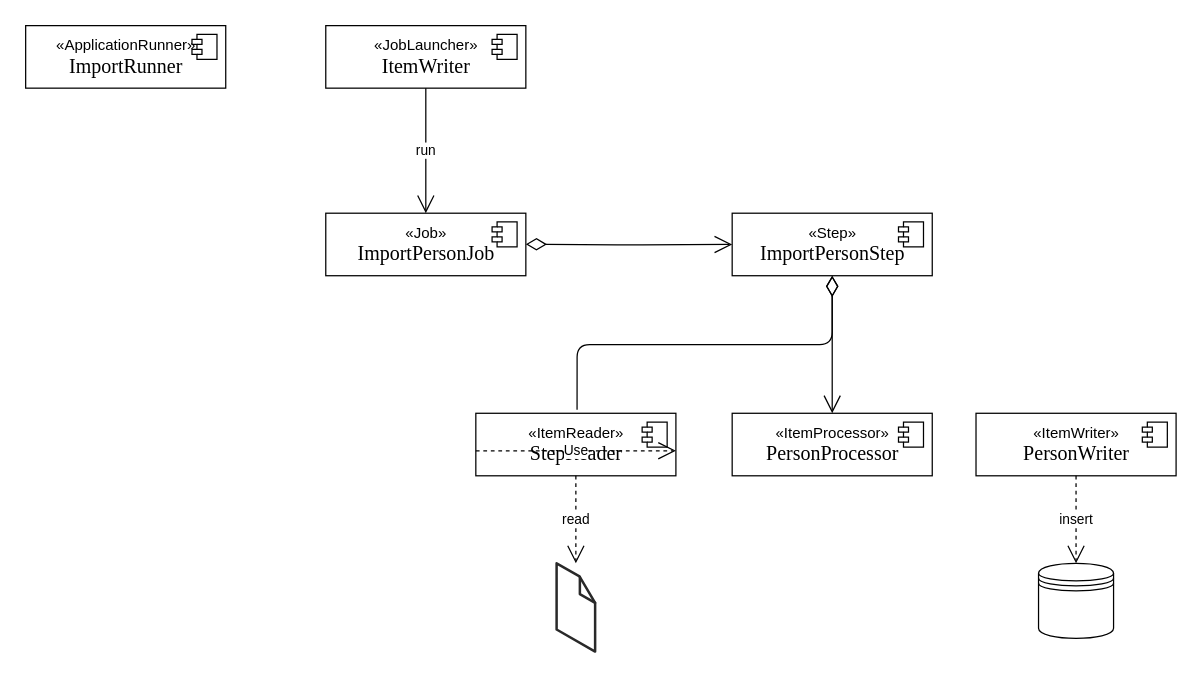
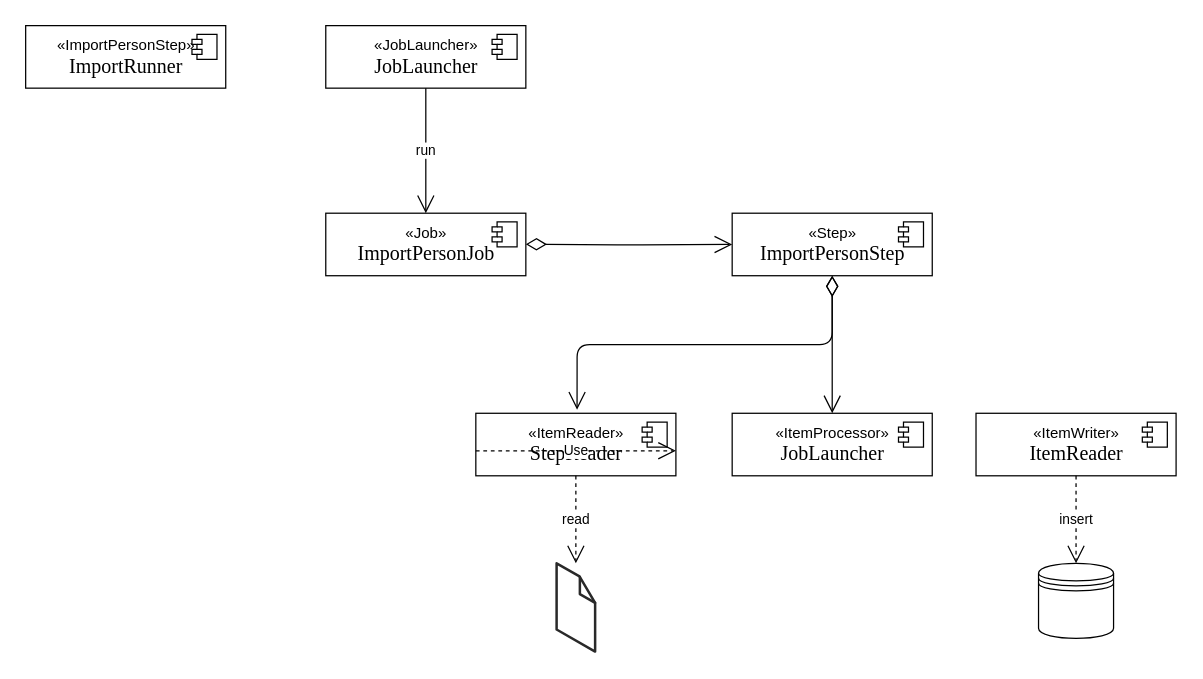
(126, 57) -> (126, 57)
(426, 57) -> (426, 57)
(577, 403) -> (577, 403)
(833, 444) -> (833, 444)
(1076, 444) -> (1076, 444)
